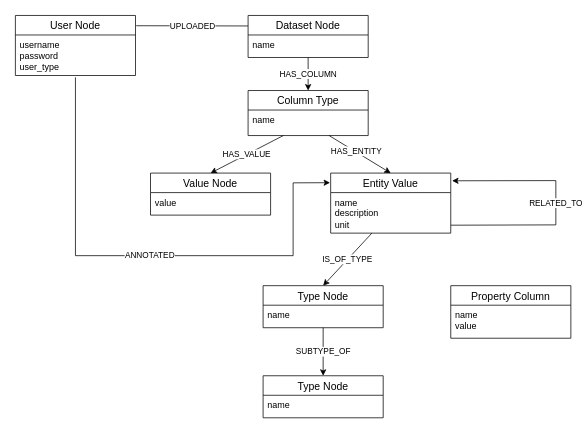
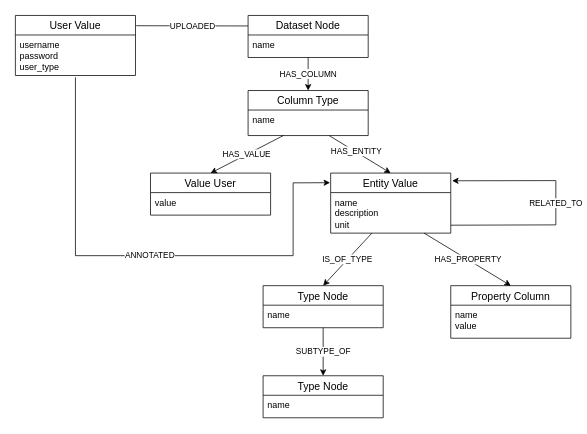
(75, 26) -> (75, 26)
(210, 183) -> (210, 183)
none -> (466, 258)
